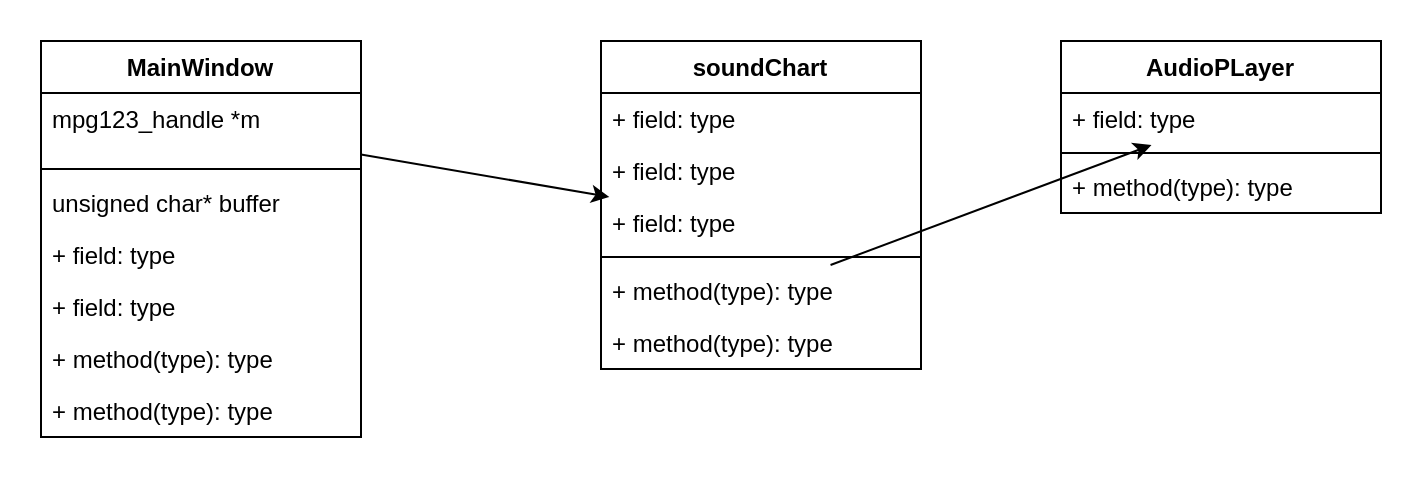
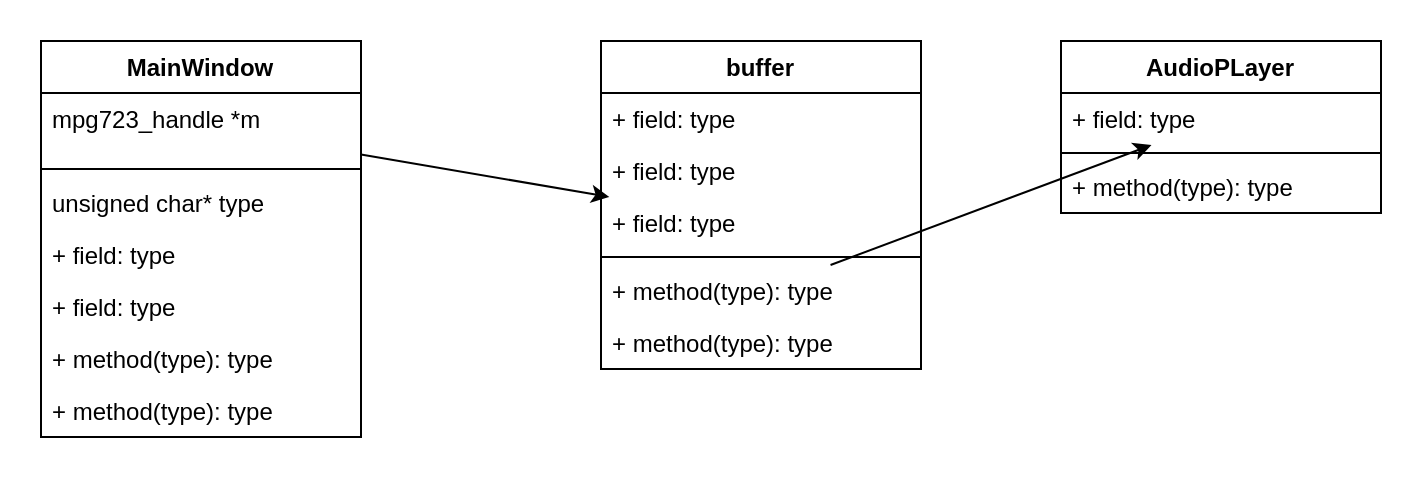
(760, 68) -> (760, 68)
(153, 120) -> (153, 120)
(184, 204) -> (170, 204)
